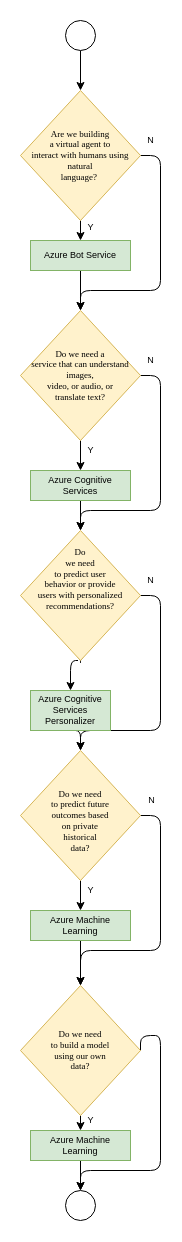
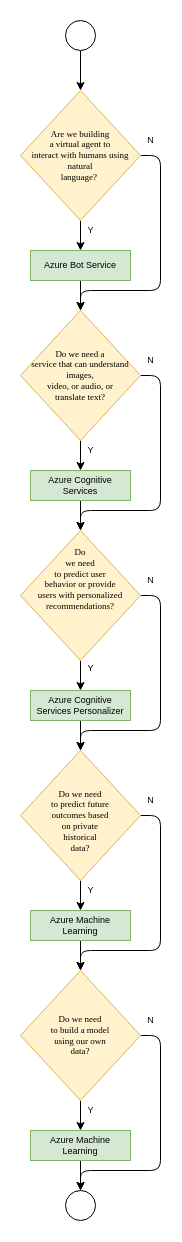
(81, 256) -> (81, 266)
(71, 711) -> (81, 706)
(81, 1051) -> (81, 1036)
